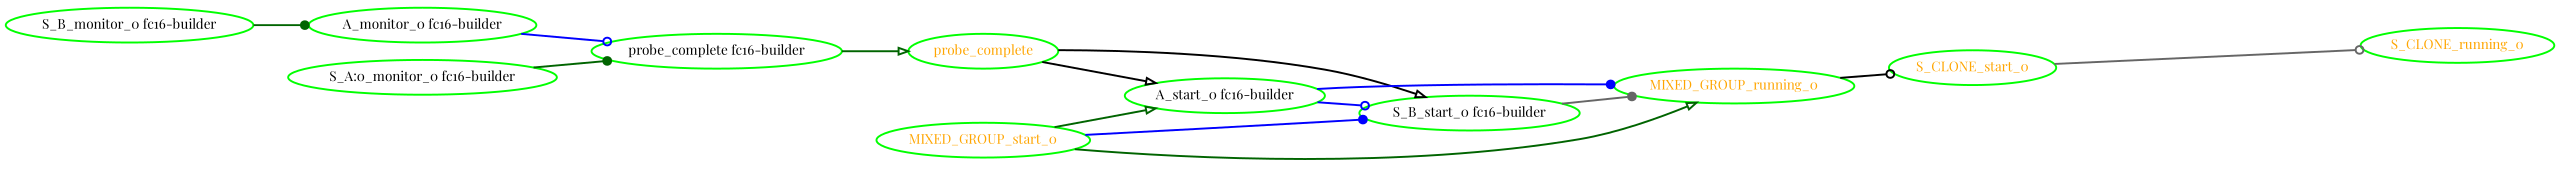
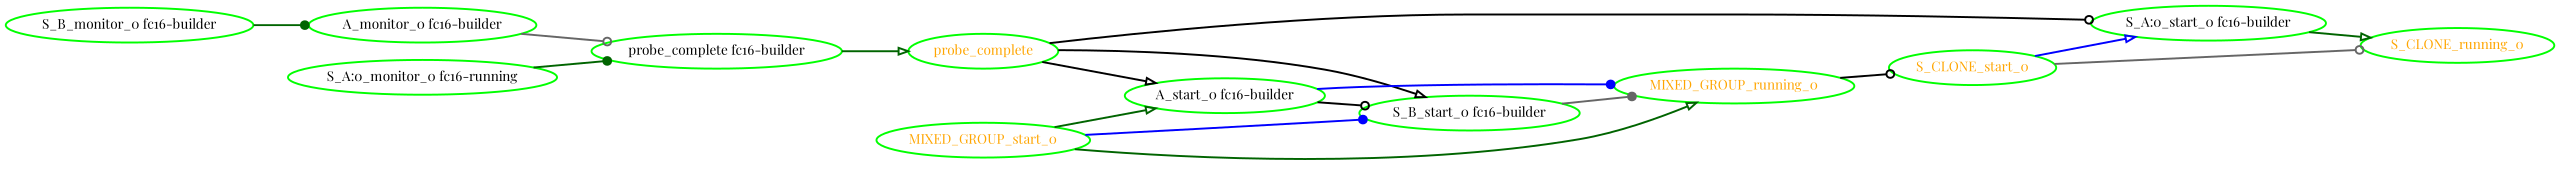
none -> (2208, 23)
(562, 38) -> (562, 38)
(423, 77) -> (423, 77)
(1339, 104) -> (1339, 104)
